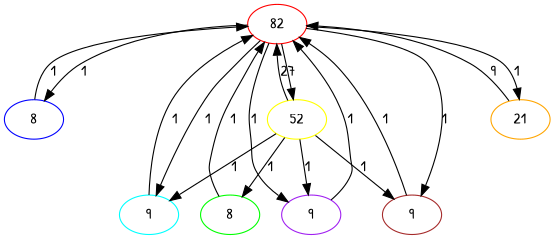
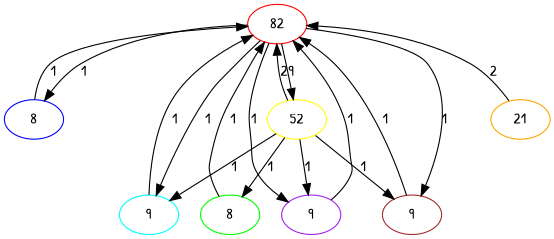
(433, 40) -> none
(291, 72) -> (291, 72)
(494, 72) -> (494, 72)
